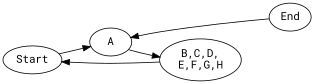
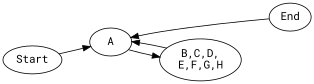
(115, 63) -> (153, 45)
